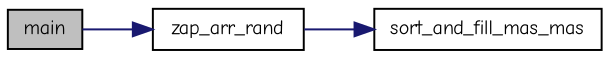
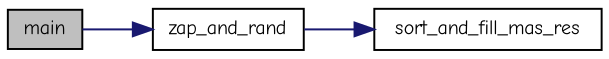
(228, 29) -> (228, 29)
(488, 29) -> (488, 29)
